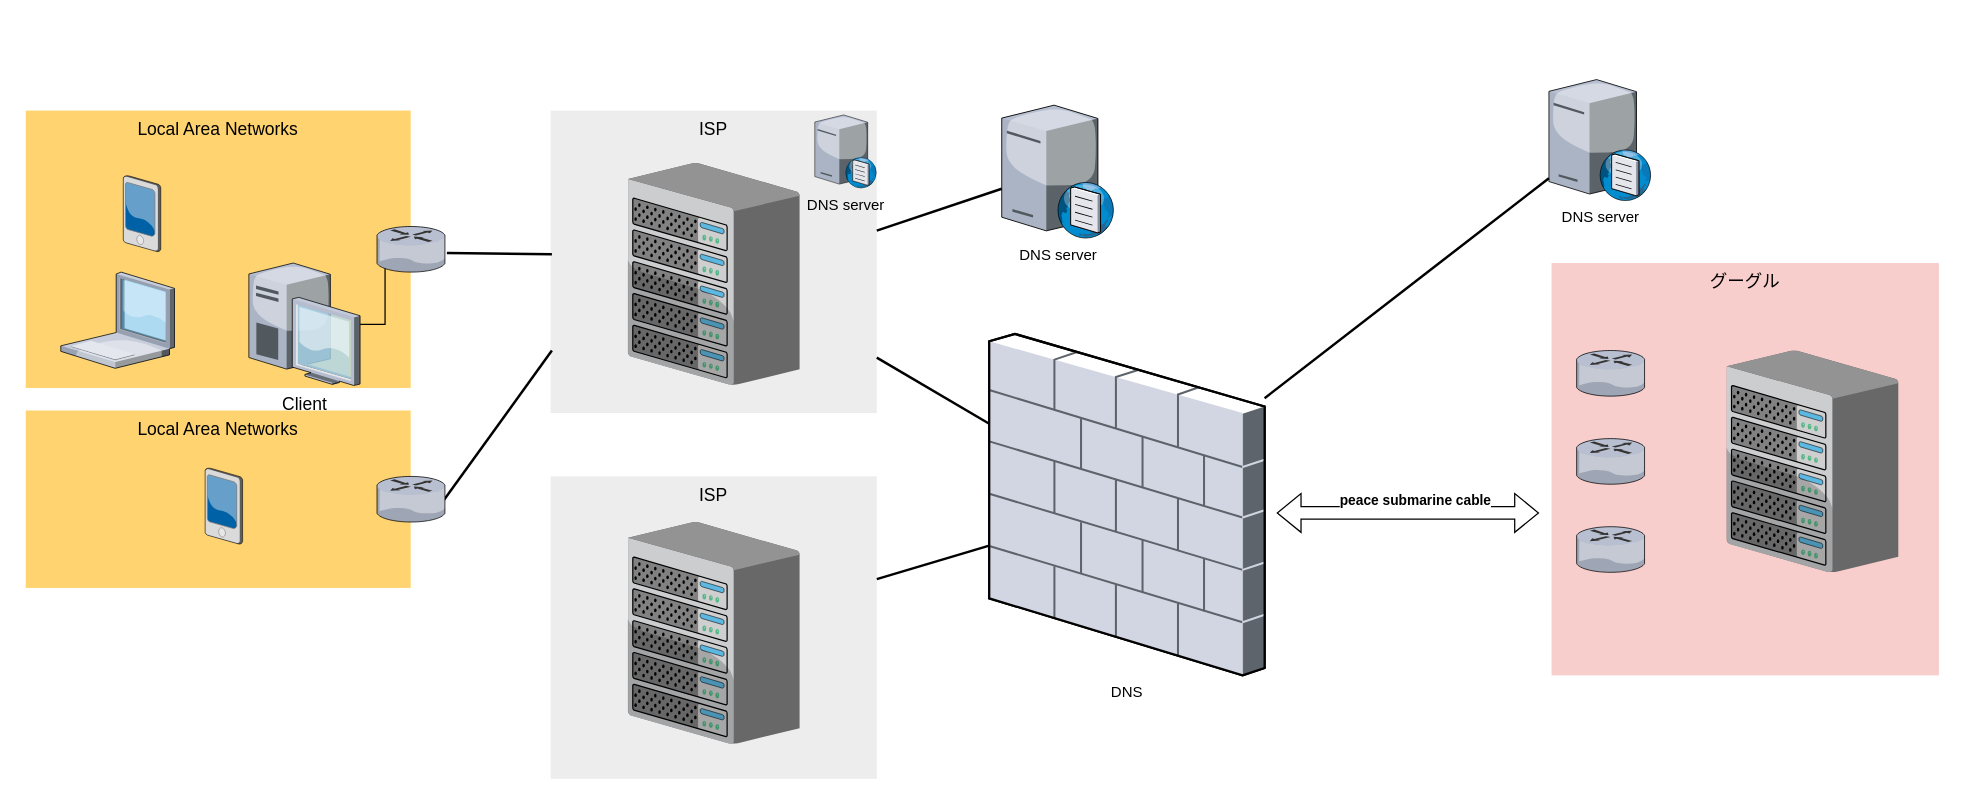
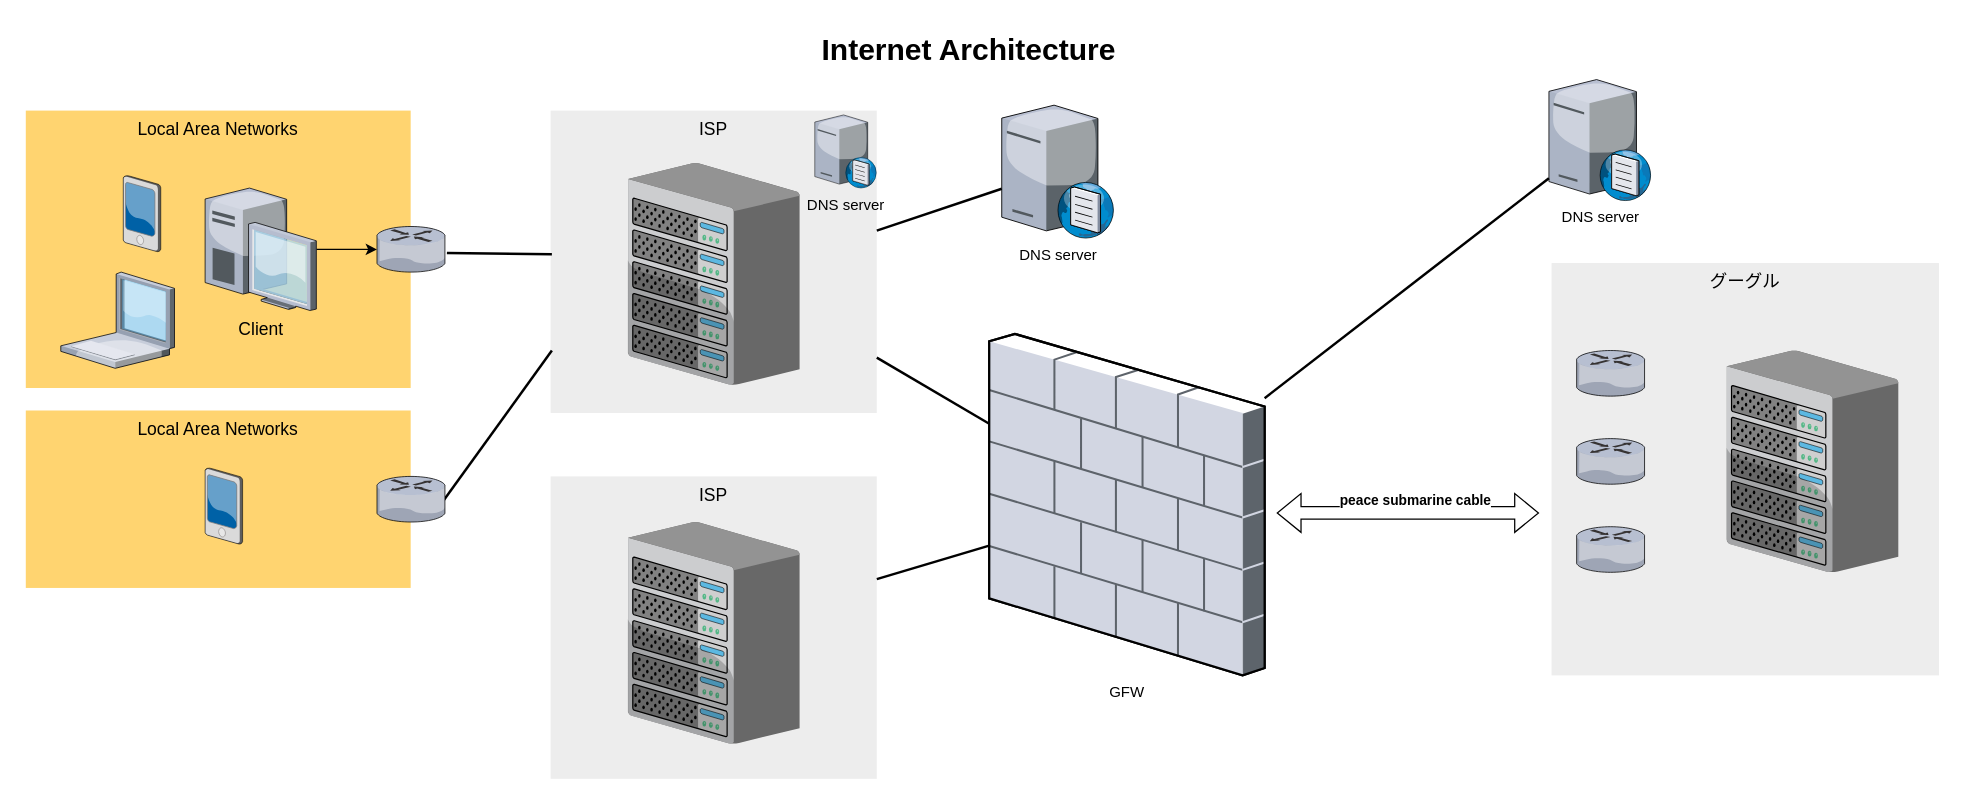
none -> (964, 51)
(1746, 282) -> (1746, 282)
(304, 324) -> (261, 249)
(1128, 693) -> (1128, 693)
